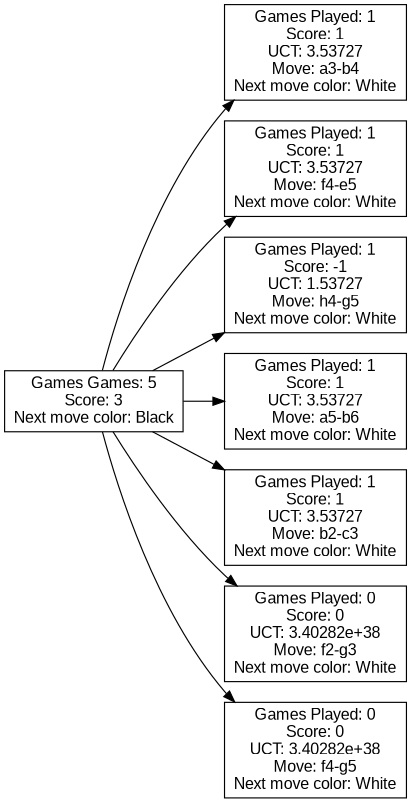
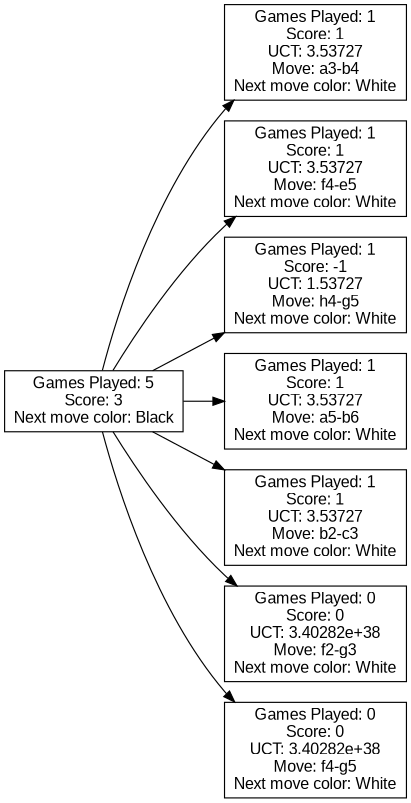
(94, 401) -> (94, 401)
